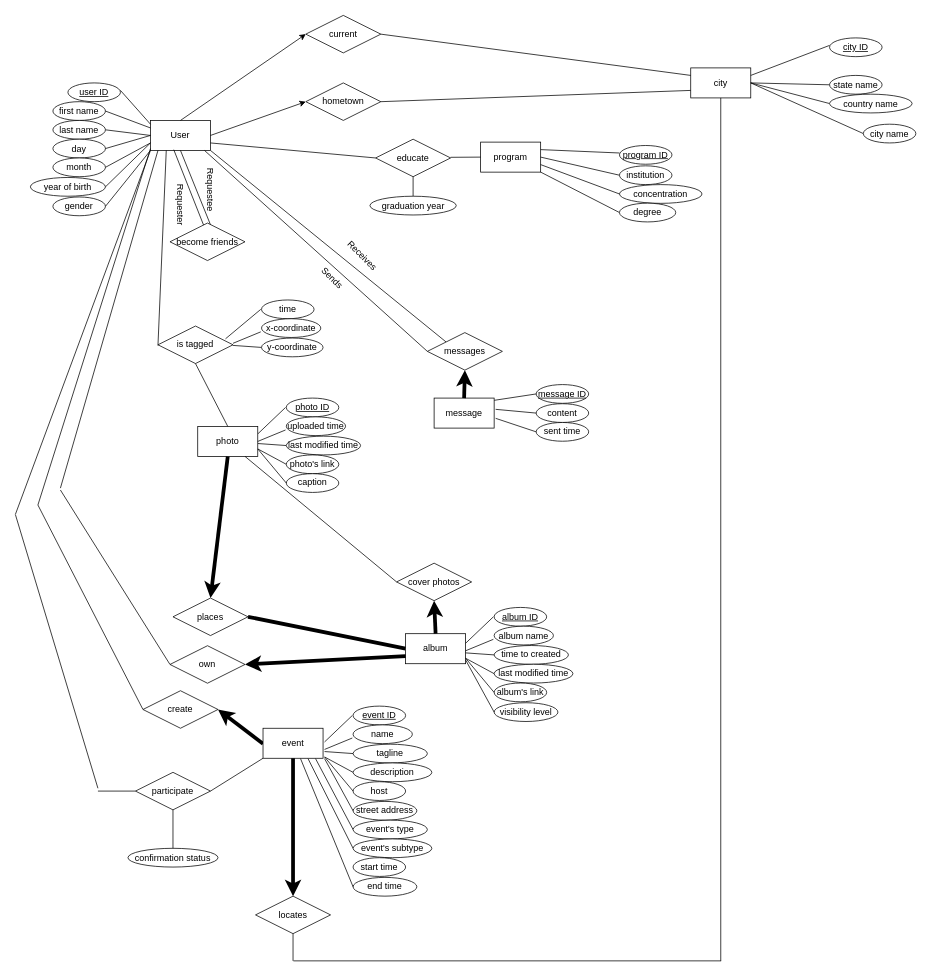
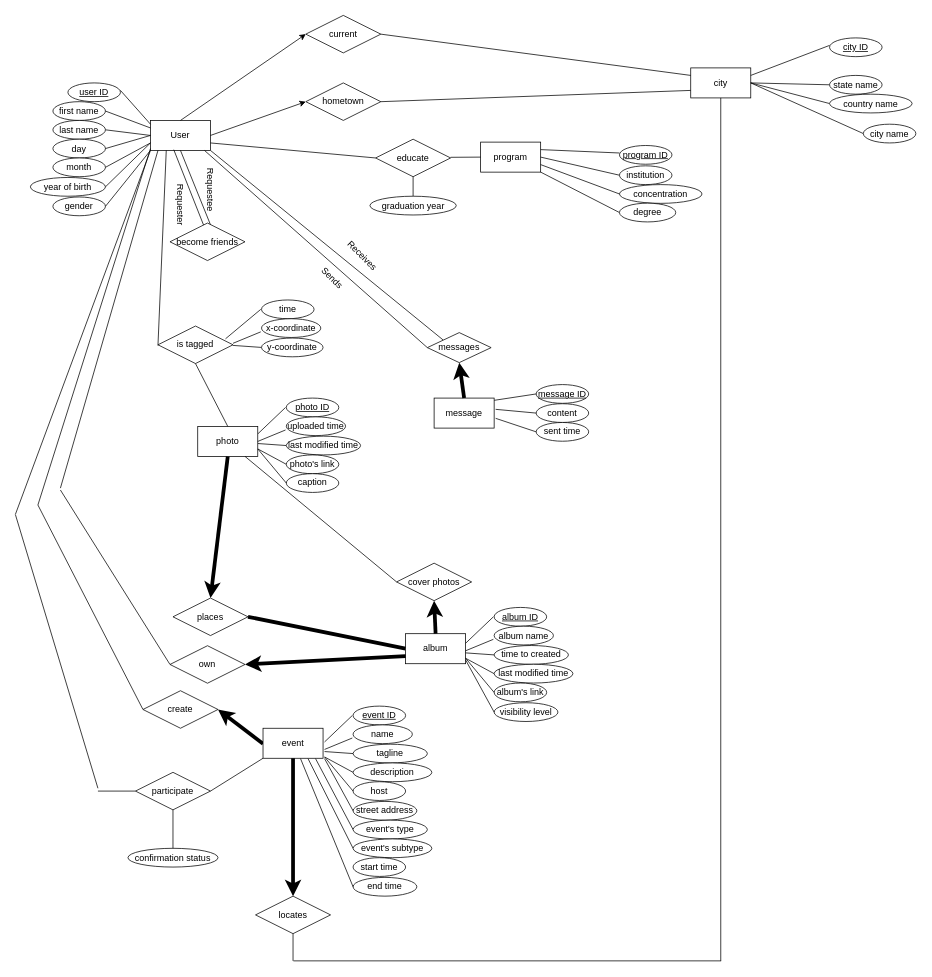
(465, 351) -> (459, 347)
